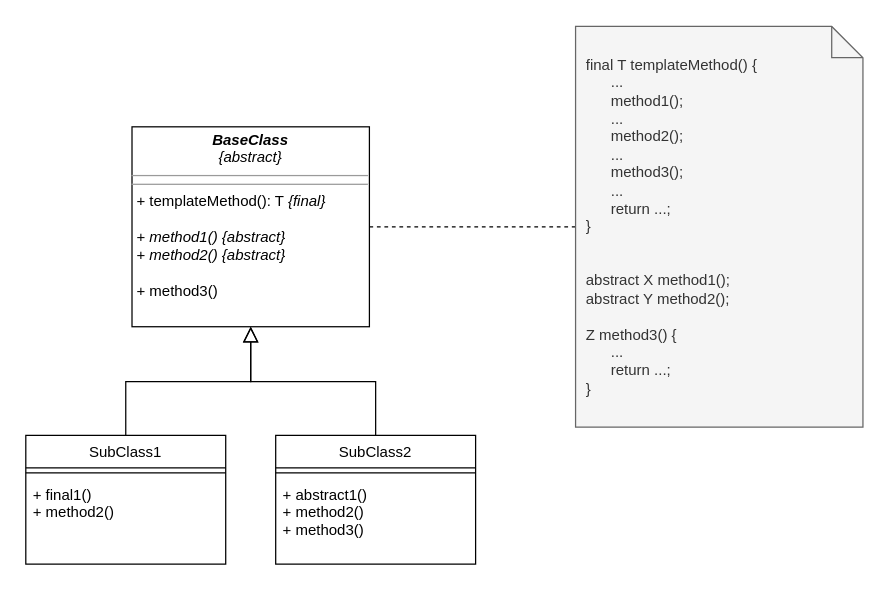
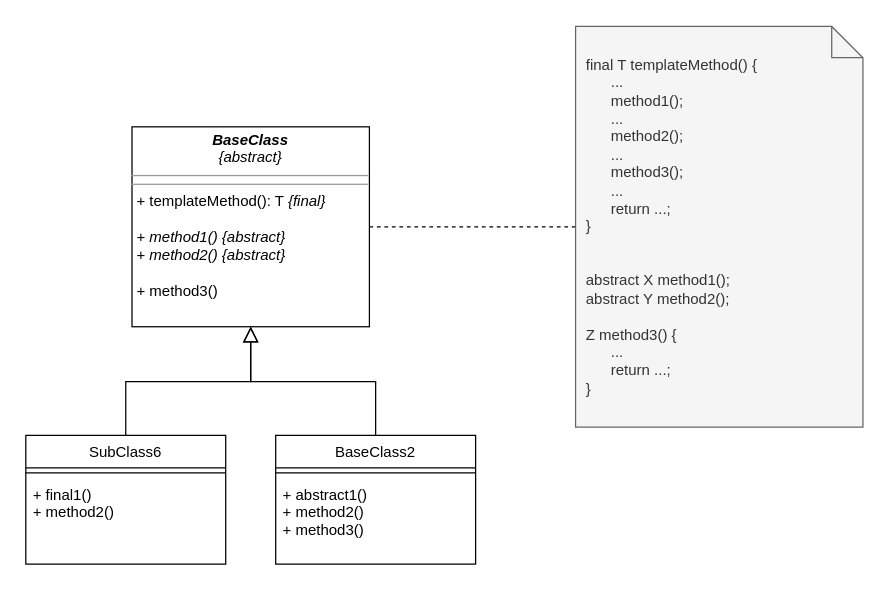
(125, 453) -> (125, 453)
(375, 453) -> (375, 453)
